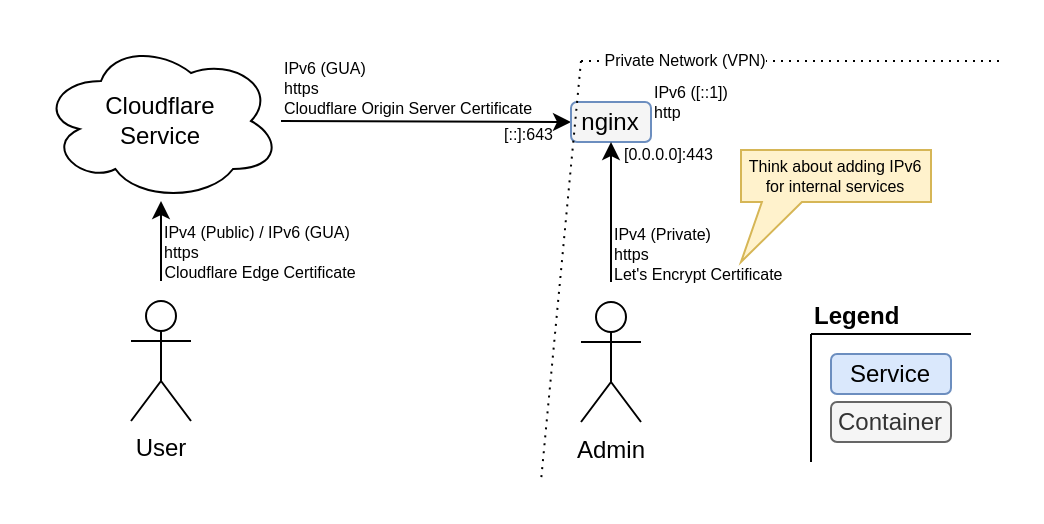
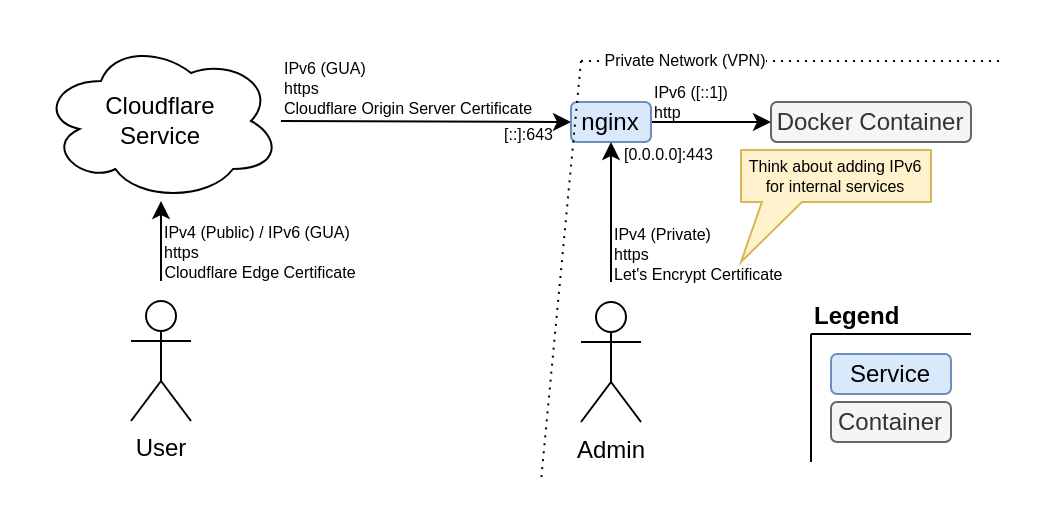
(611, 122) -> (611, 122)
none -> (704, 122)
none -> (871, 122)
